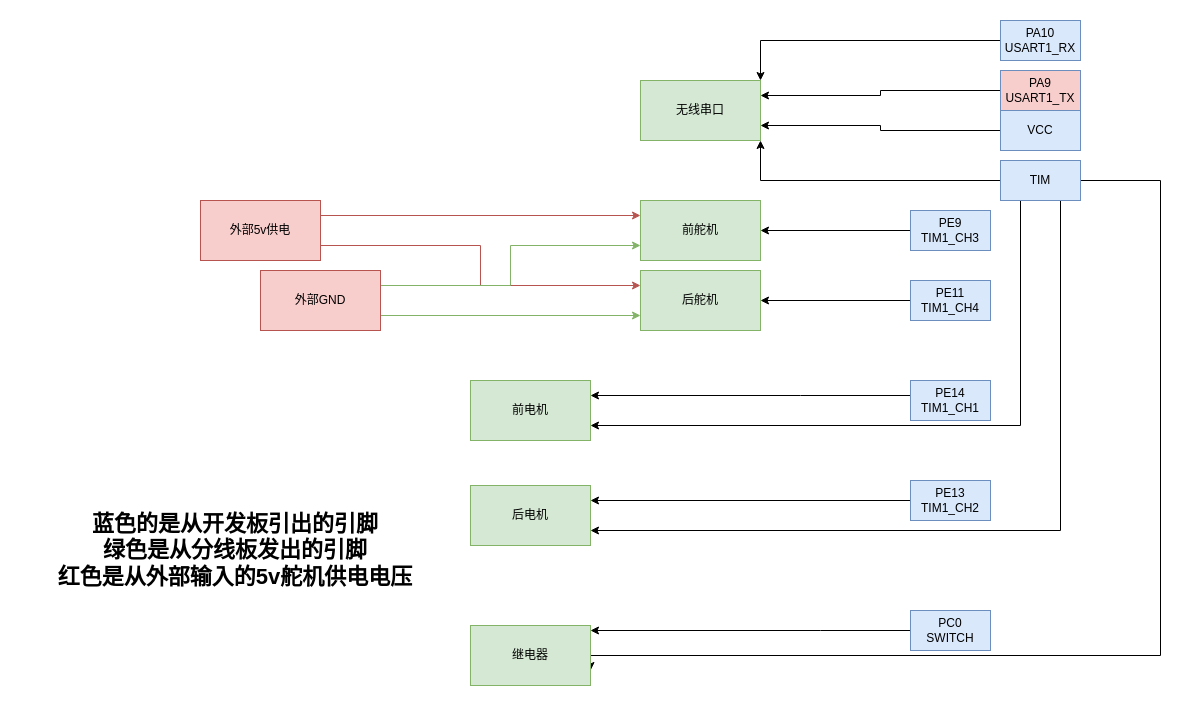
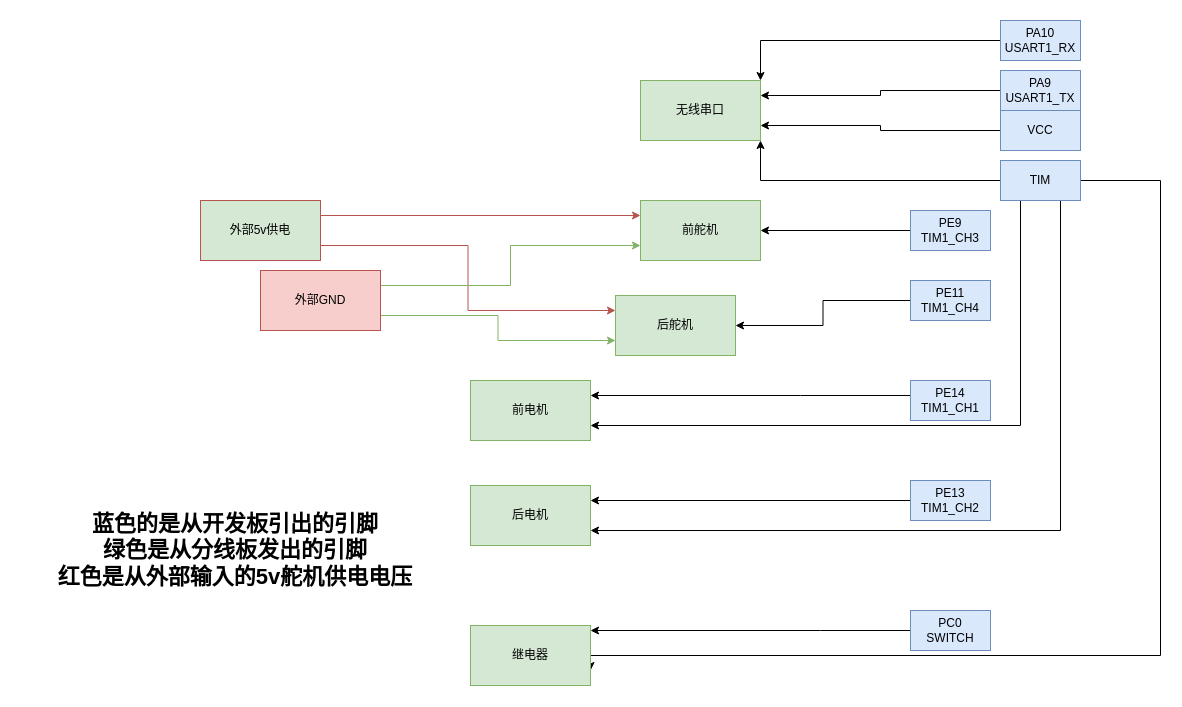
(1041, 91) -> (1041, 91)
(261, 231) -> (261, 231)
(701, 301) -> (676, 326)
